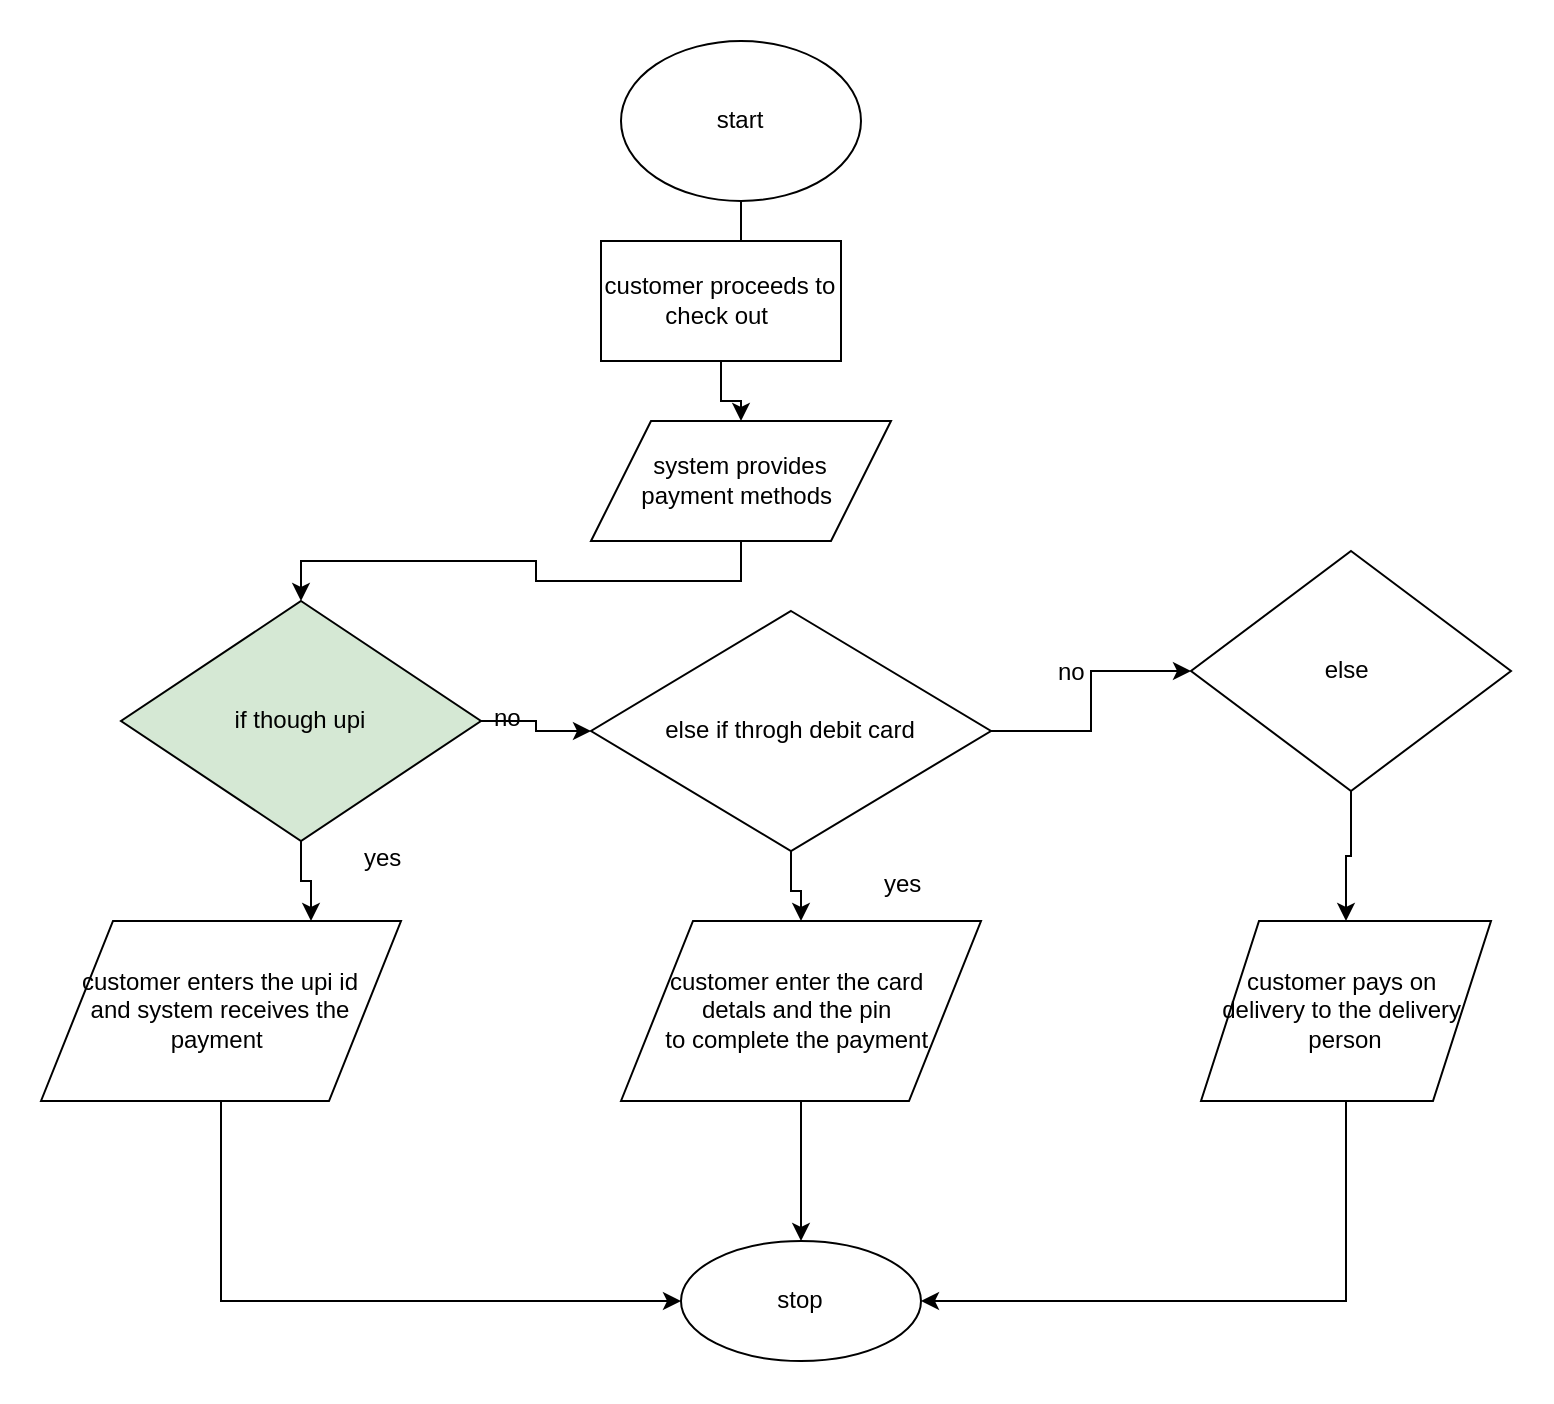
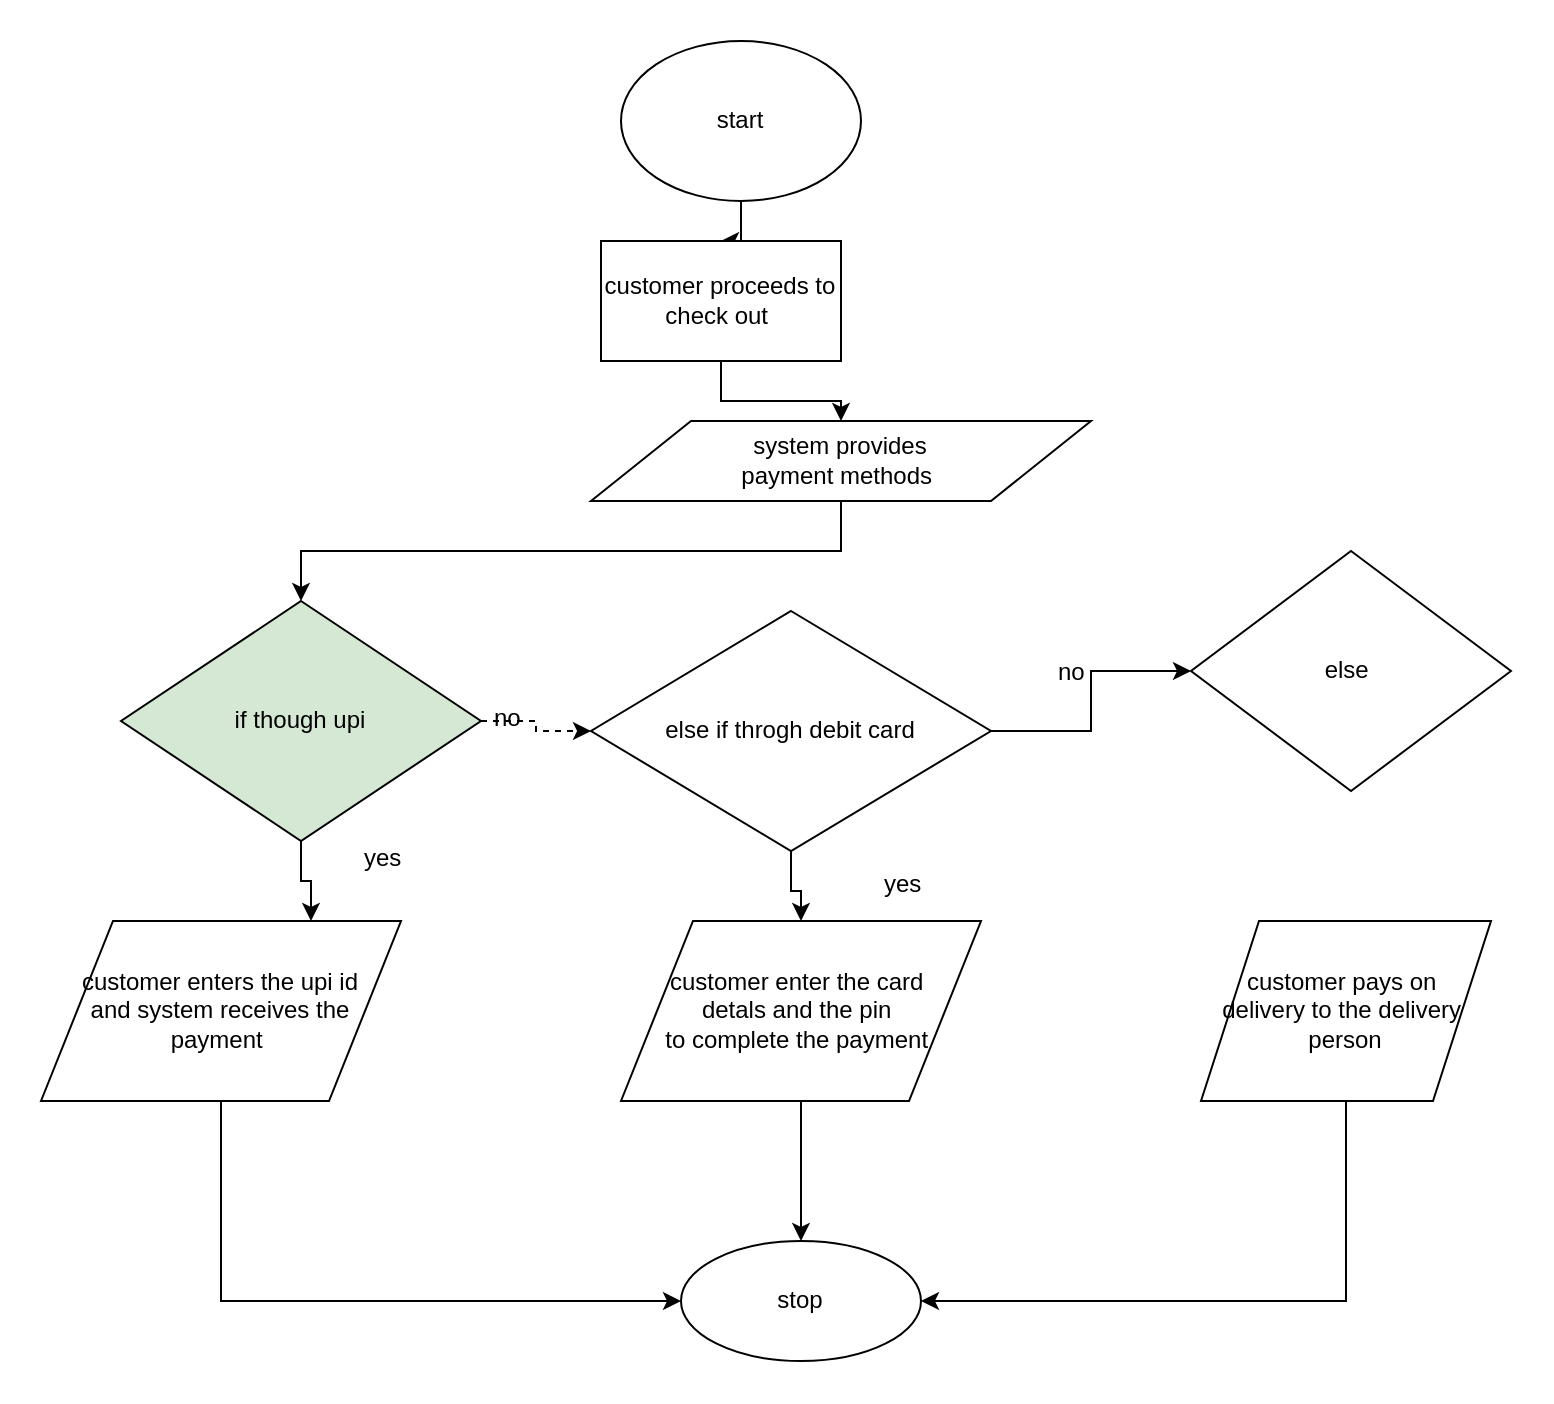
(730, 241) -> (736, 241)
(741, 481) -> (841, 461)
(536, 721) -> (536, 721)
(1351, 852) -> none
